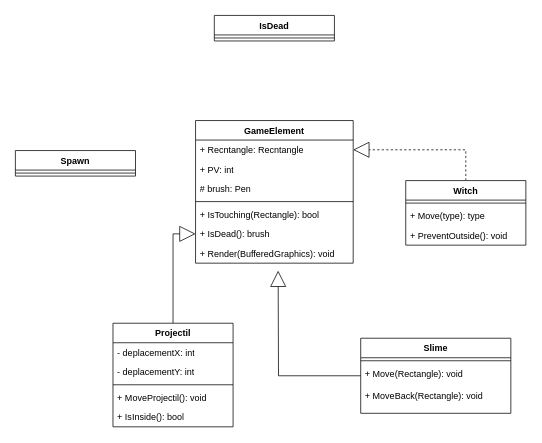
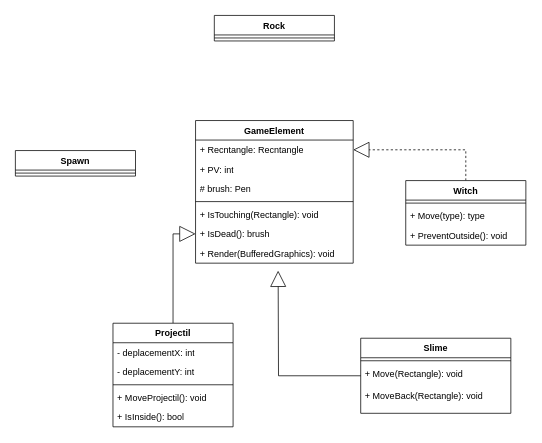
(274, 26) -> (274, 26)
(266, 215) -> (266, 215)
